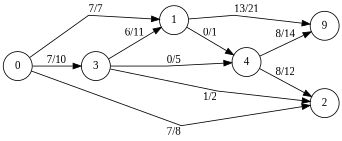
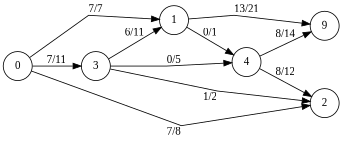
(57, 60) -> (57, 60)
